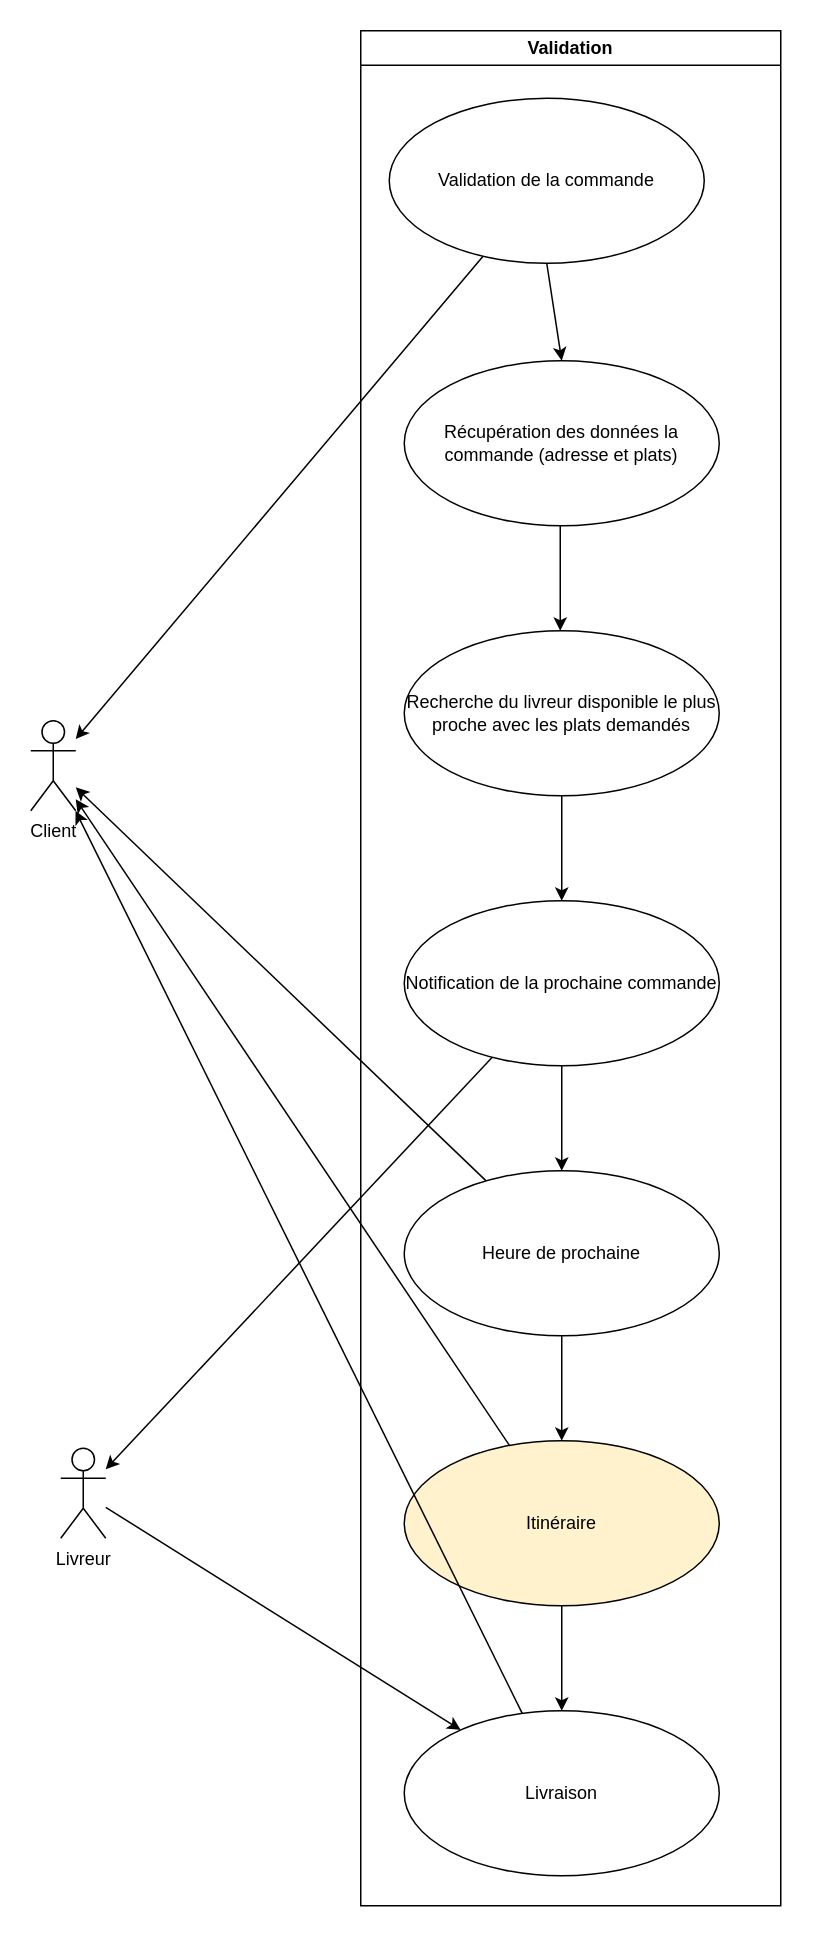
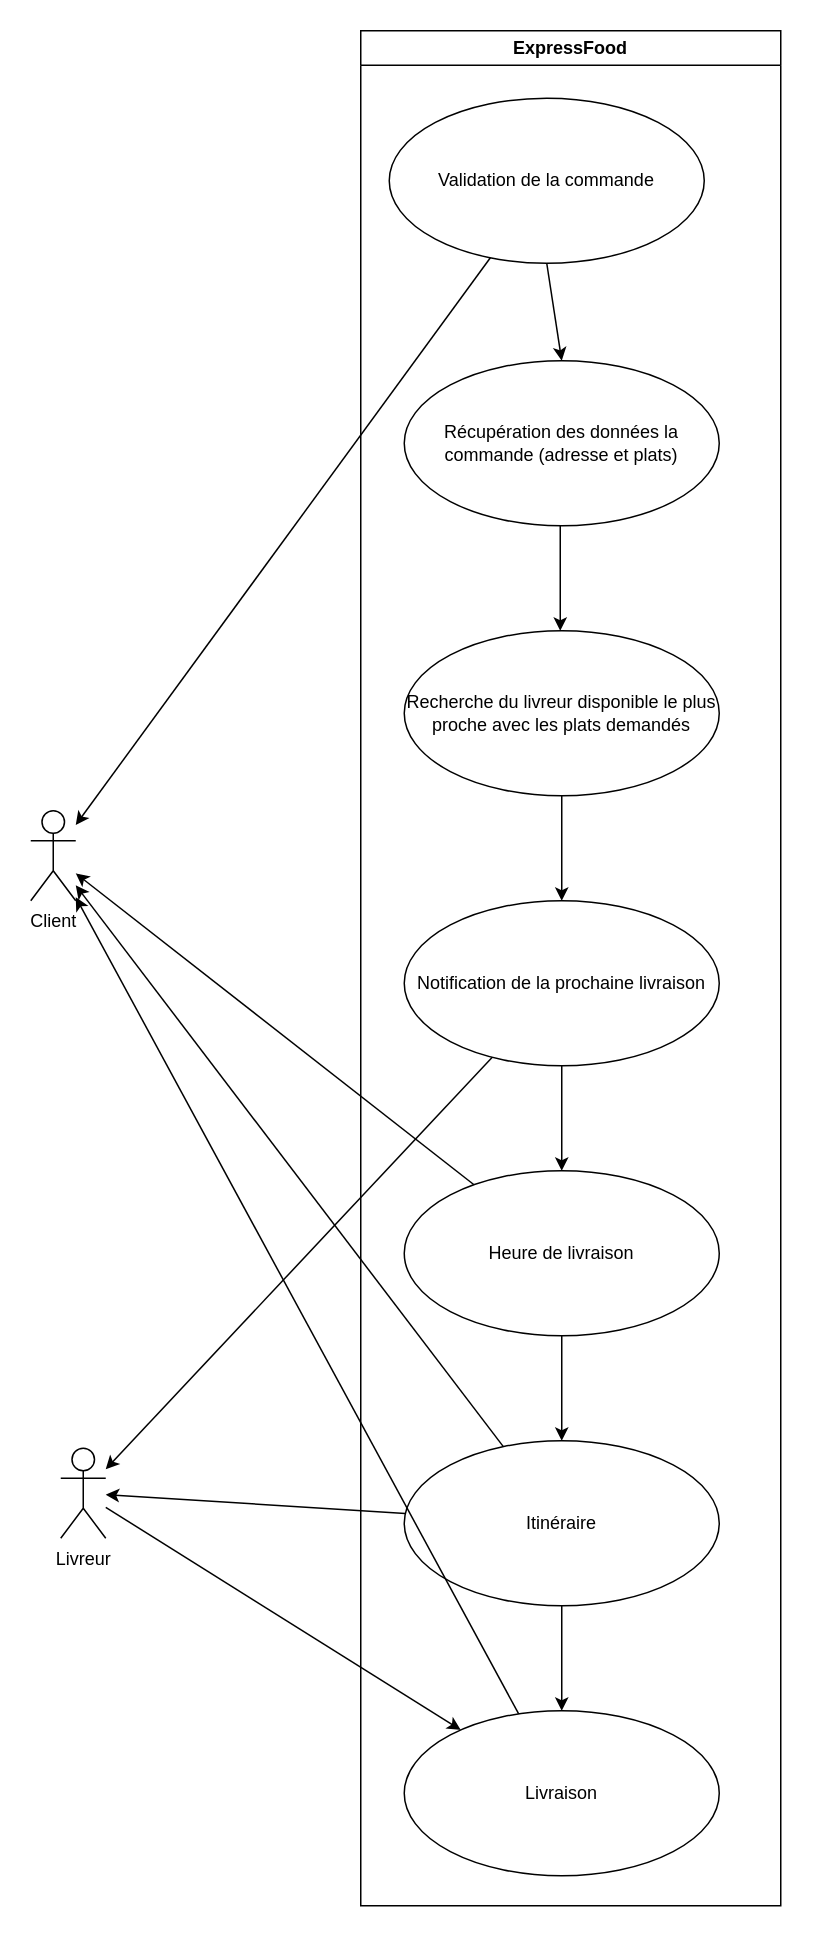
(571, 49) -> (571, 49)
(53, 766) -> (53, 856)
(562, 983) -> (562, 983)
(562, 1253) -> (562, 1253)
none -> (260, 1504)
(562, 1523) -> (562, 1523)
